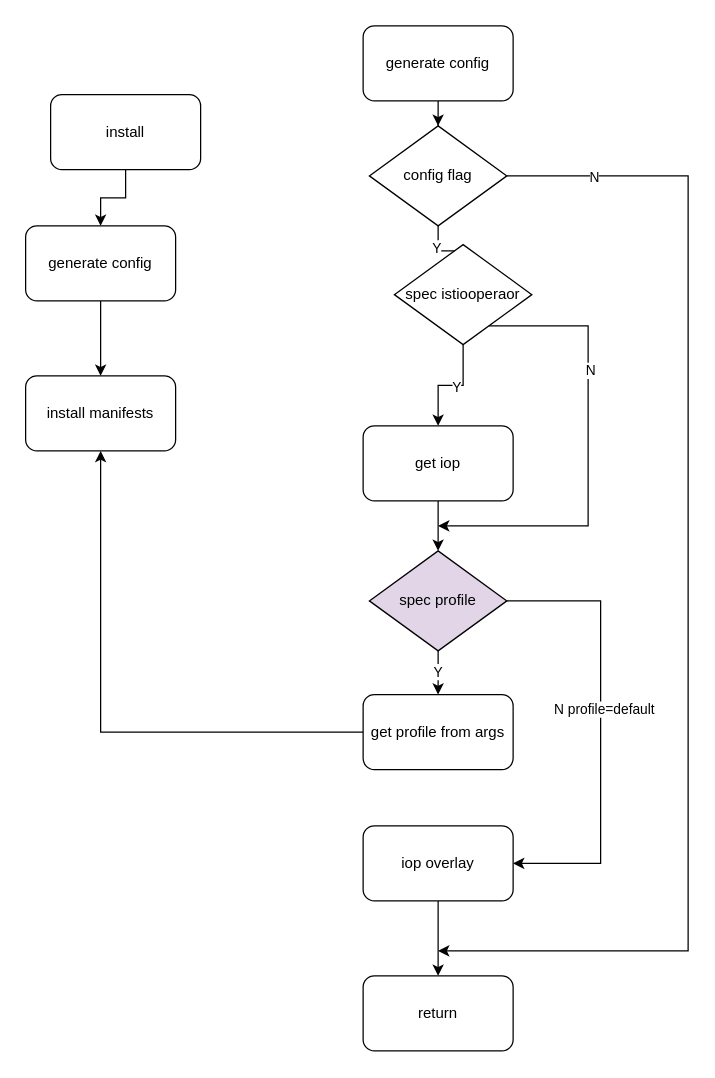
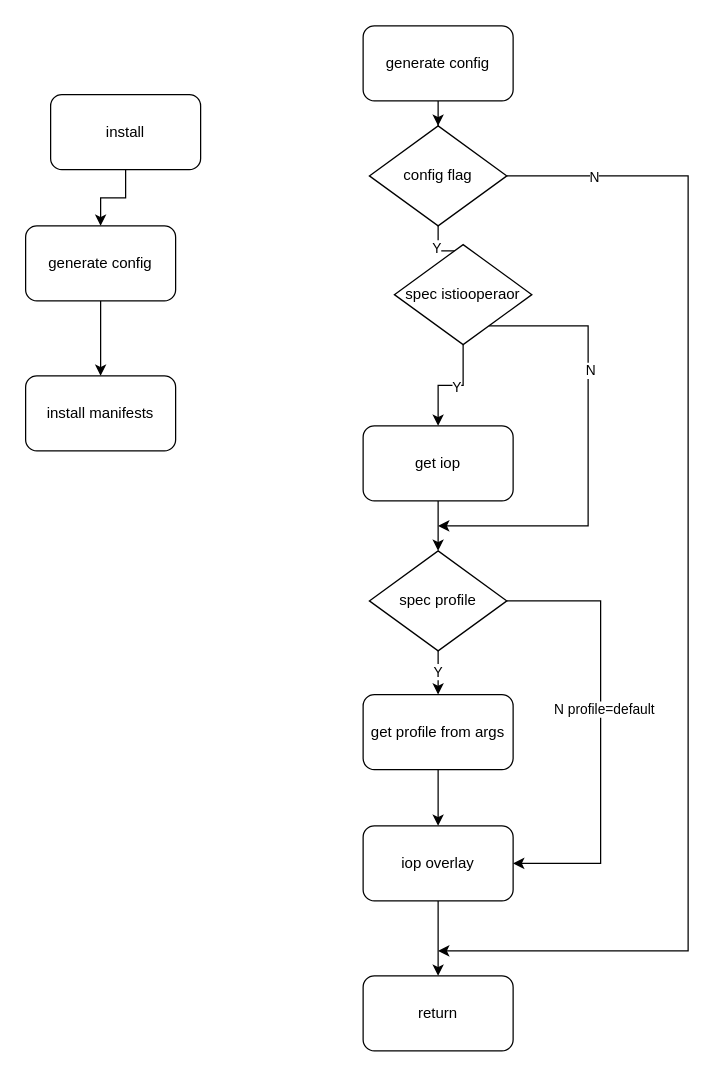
(438, 601) -> (438, 601)
(101, 727) -> (438, 794)
